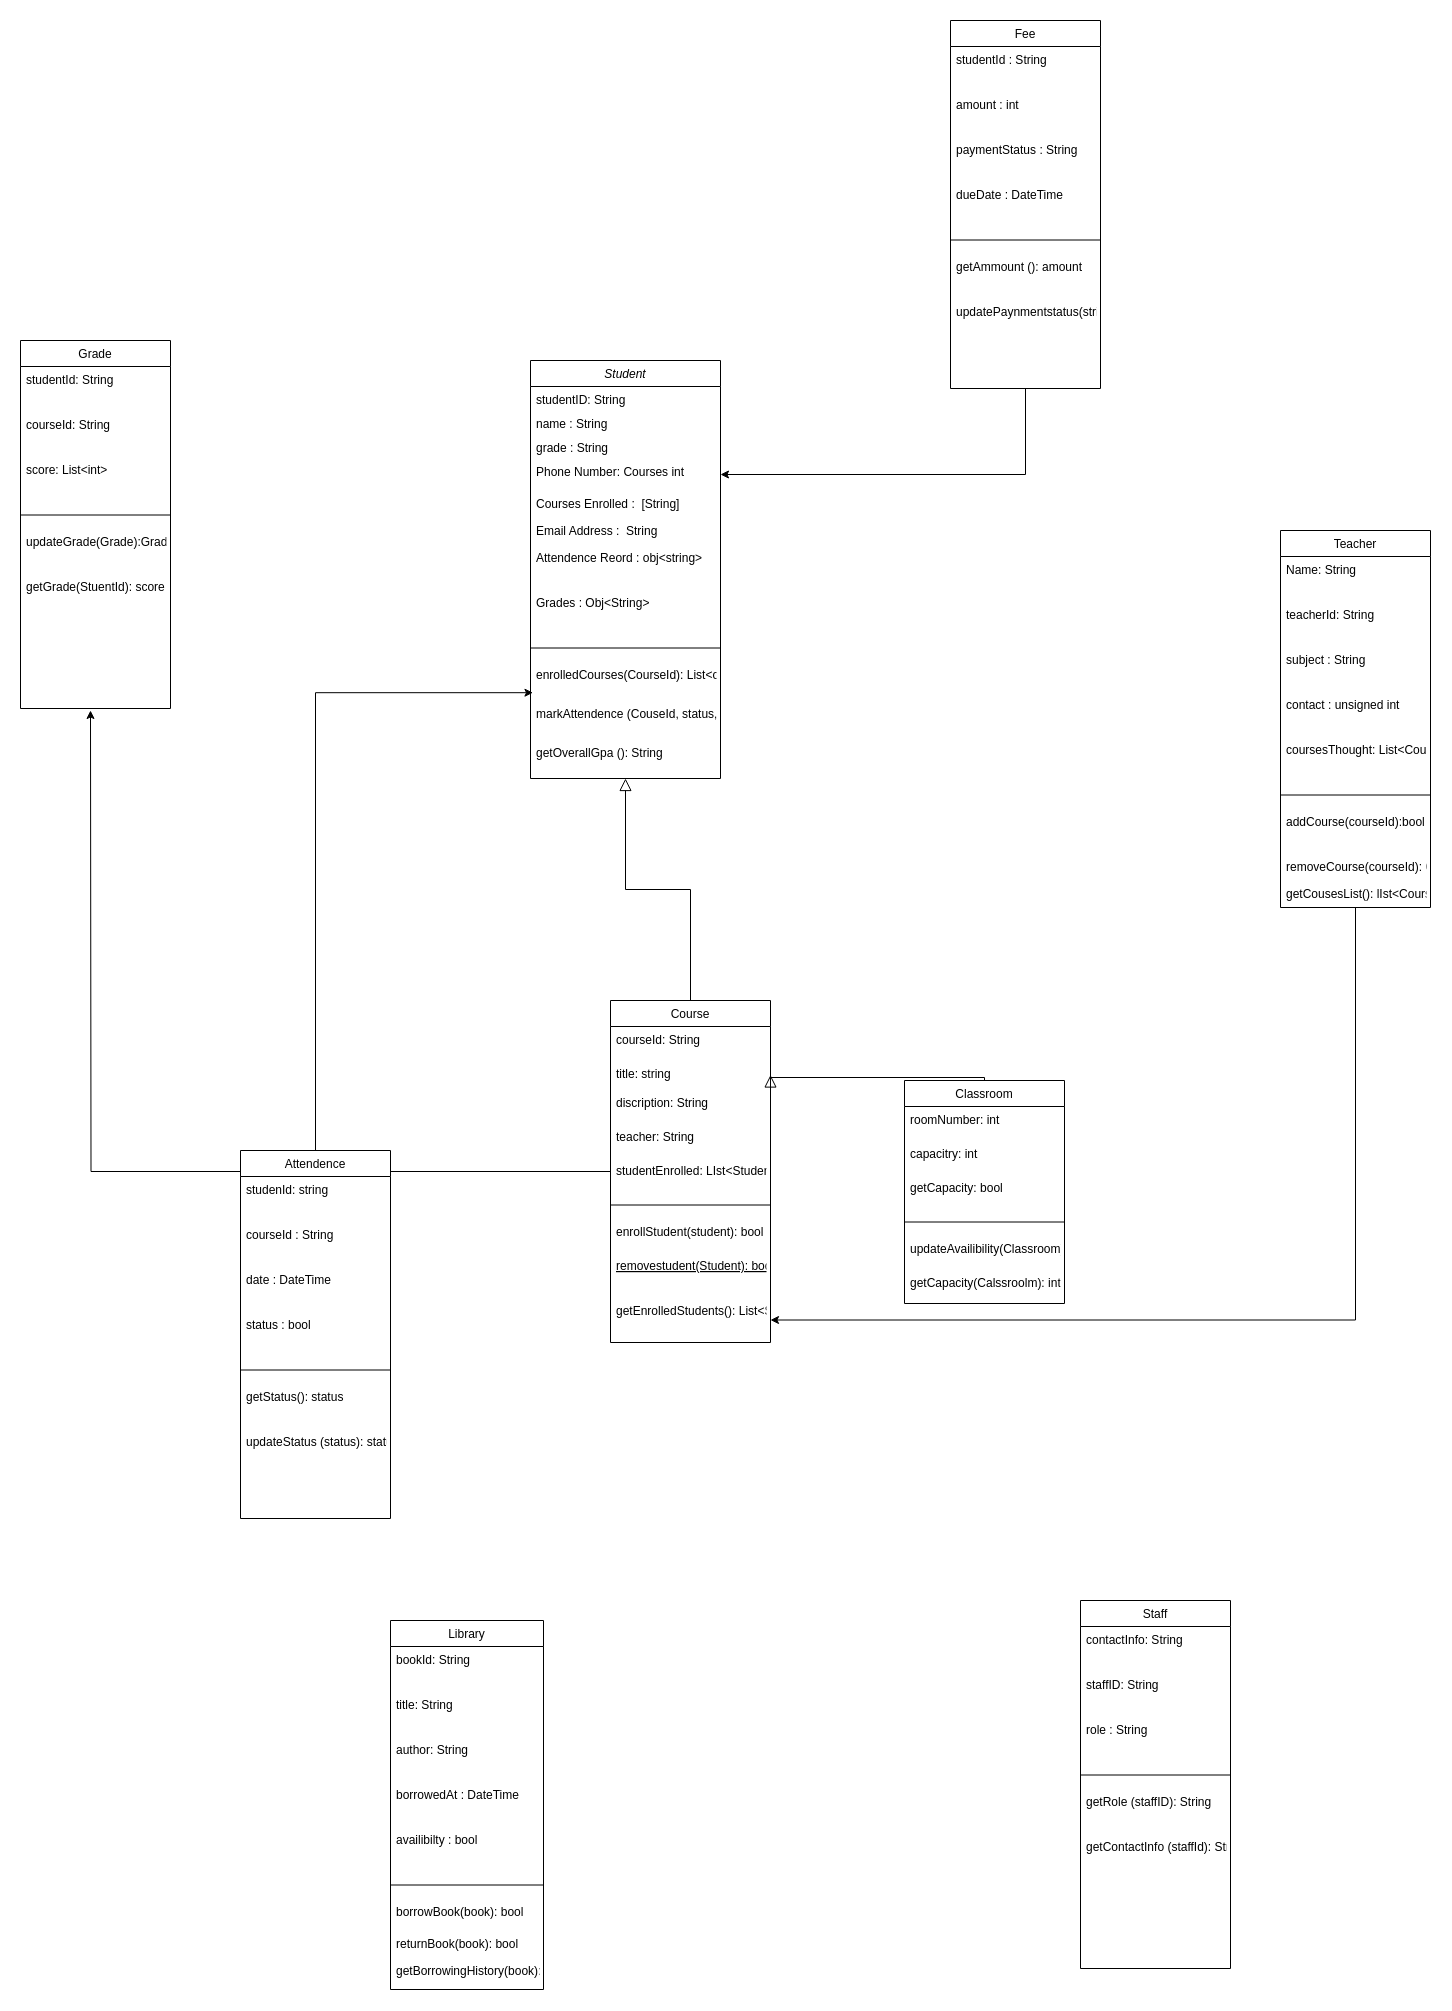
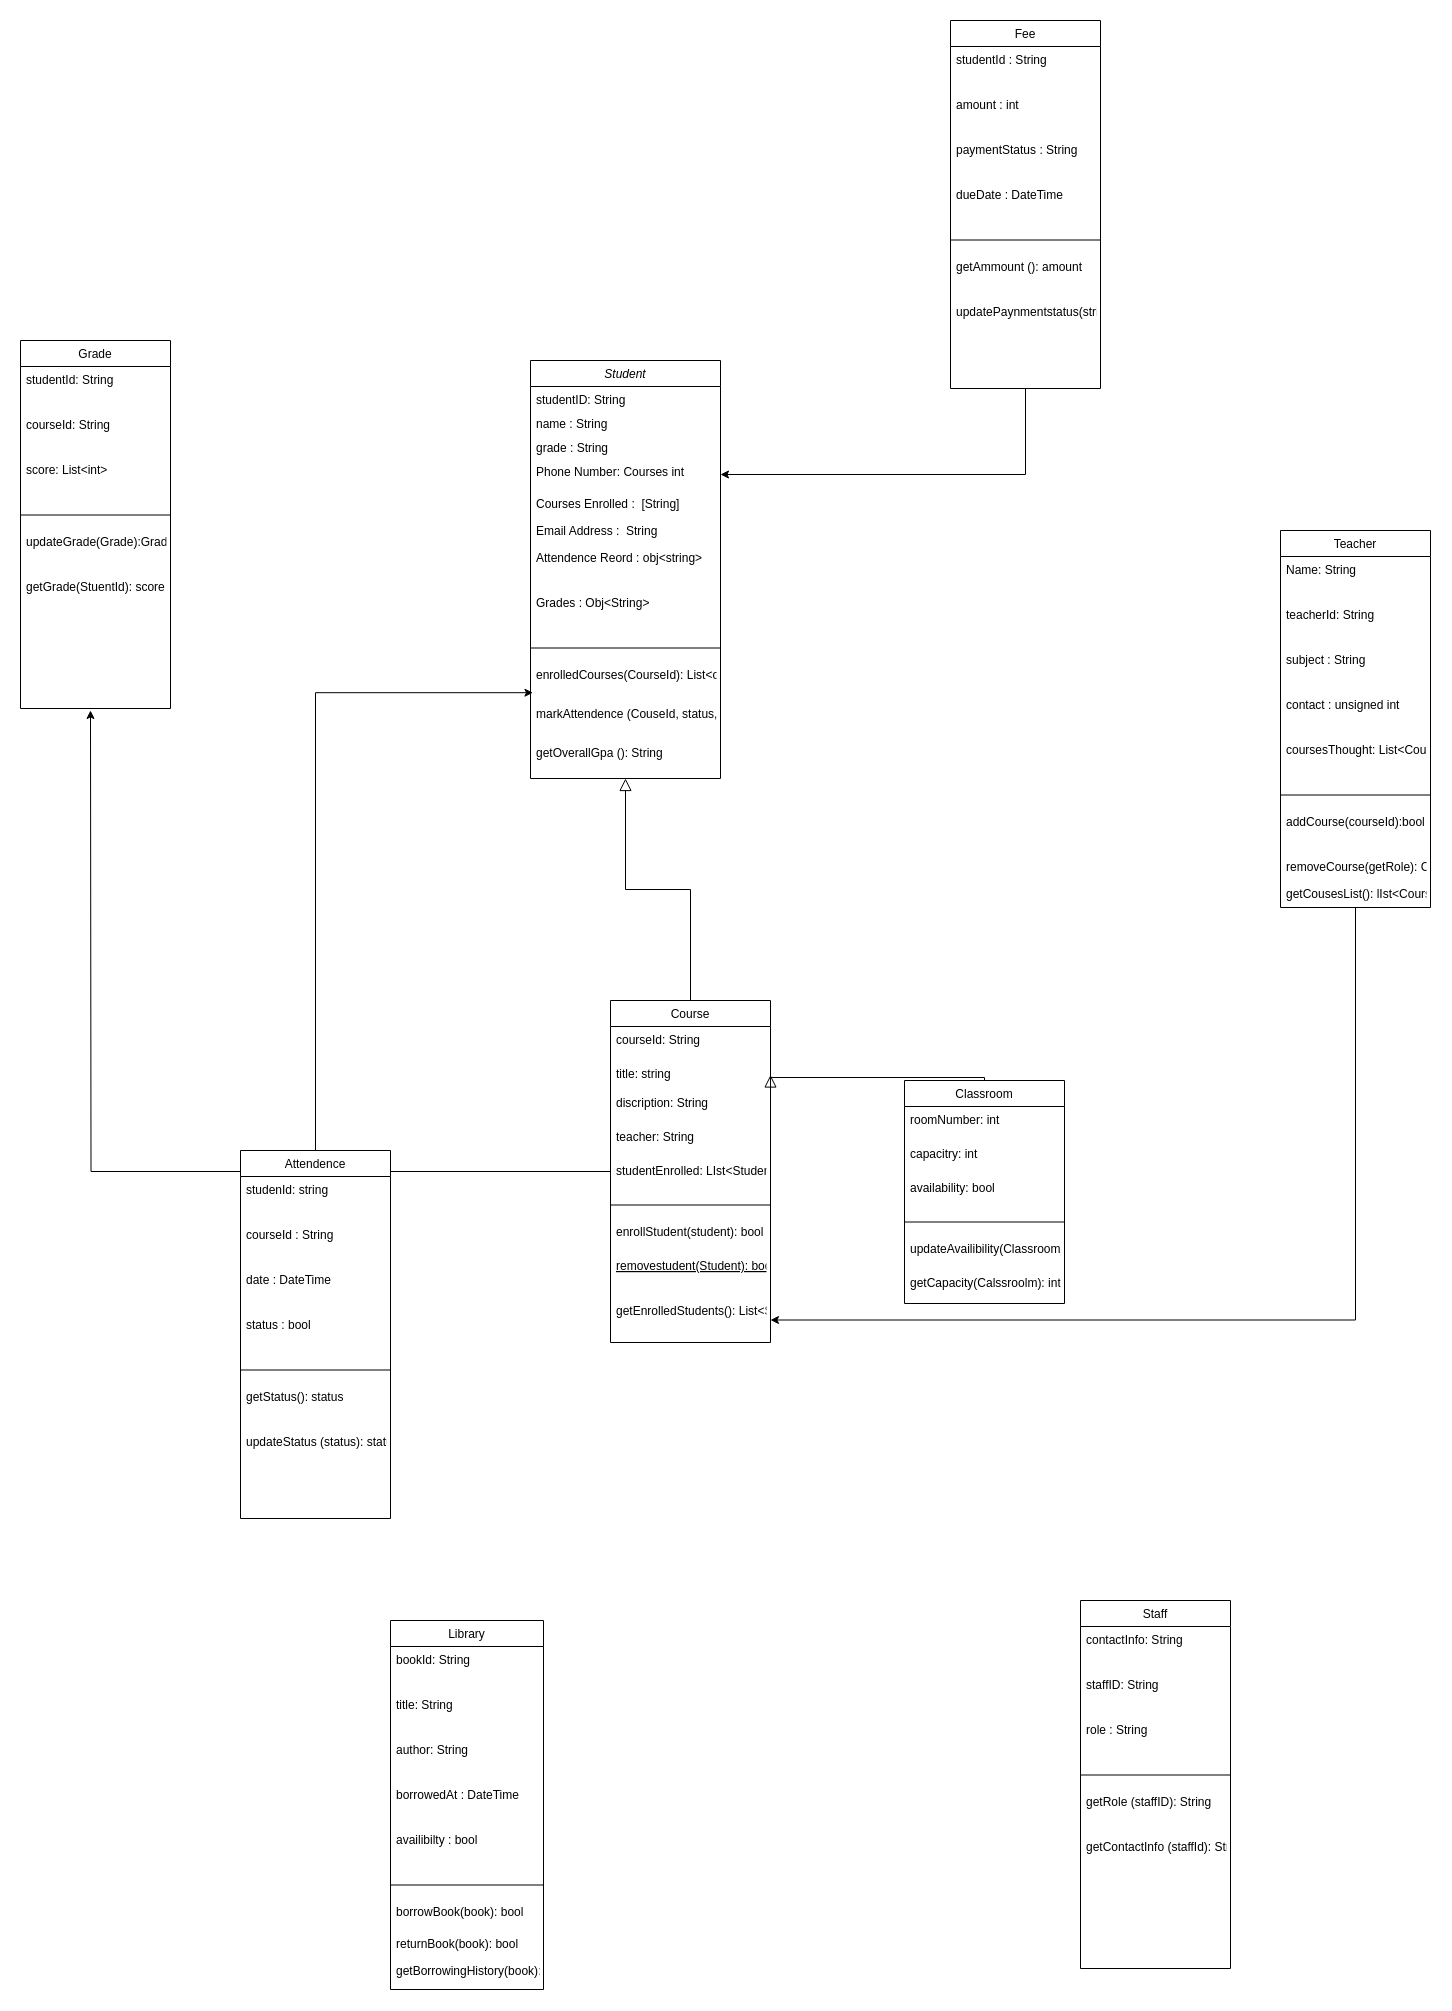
(1384, 867) -> (1379, 867)
(961, 1188) -> (958, 1188)
